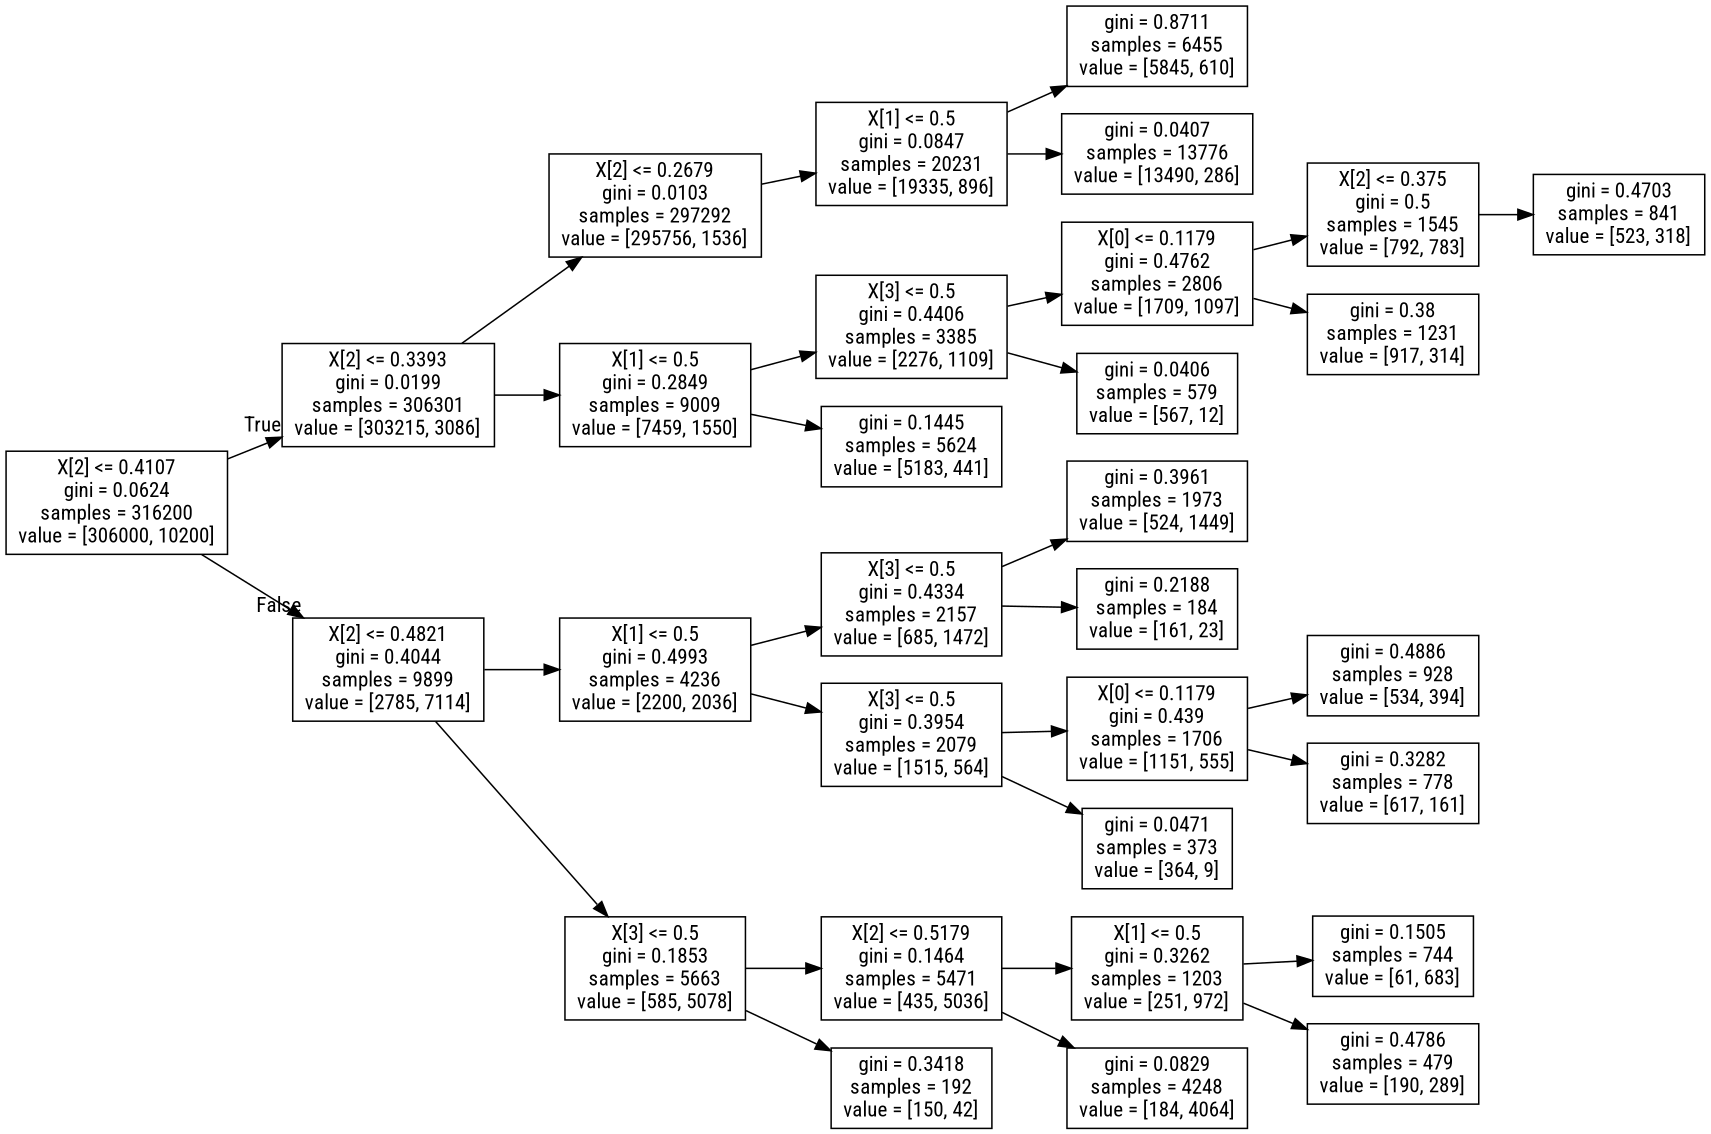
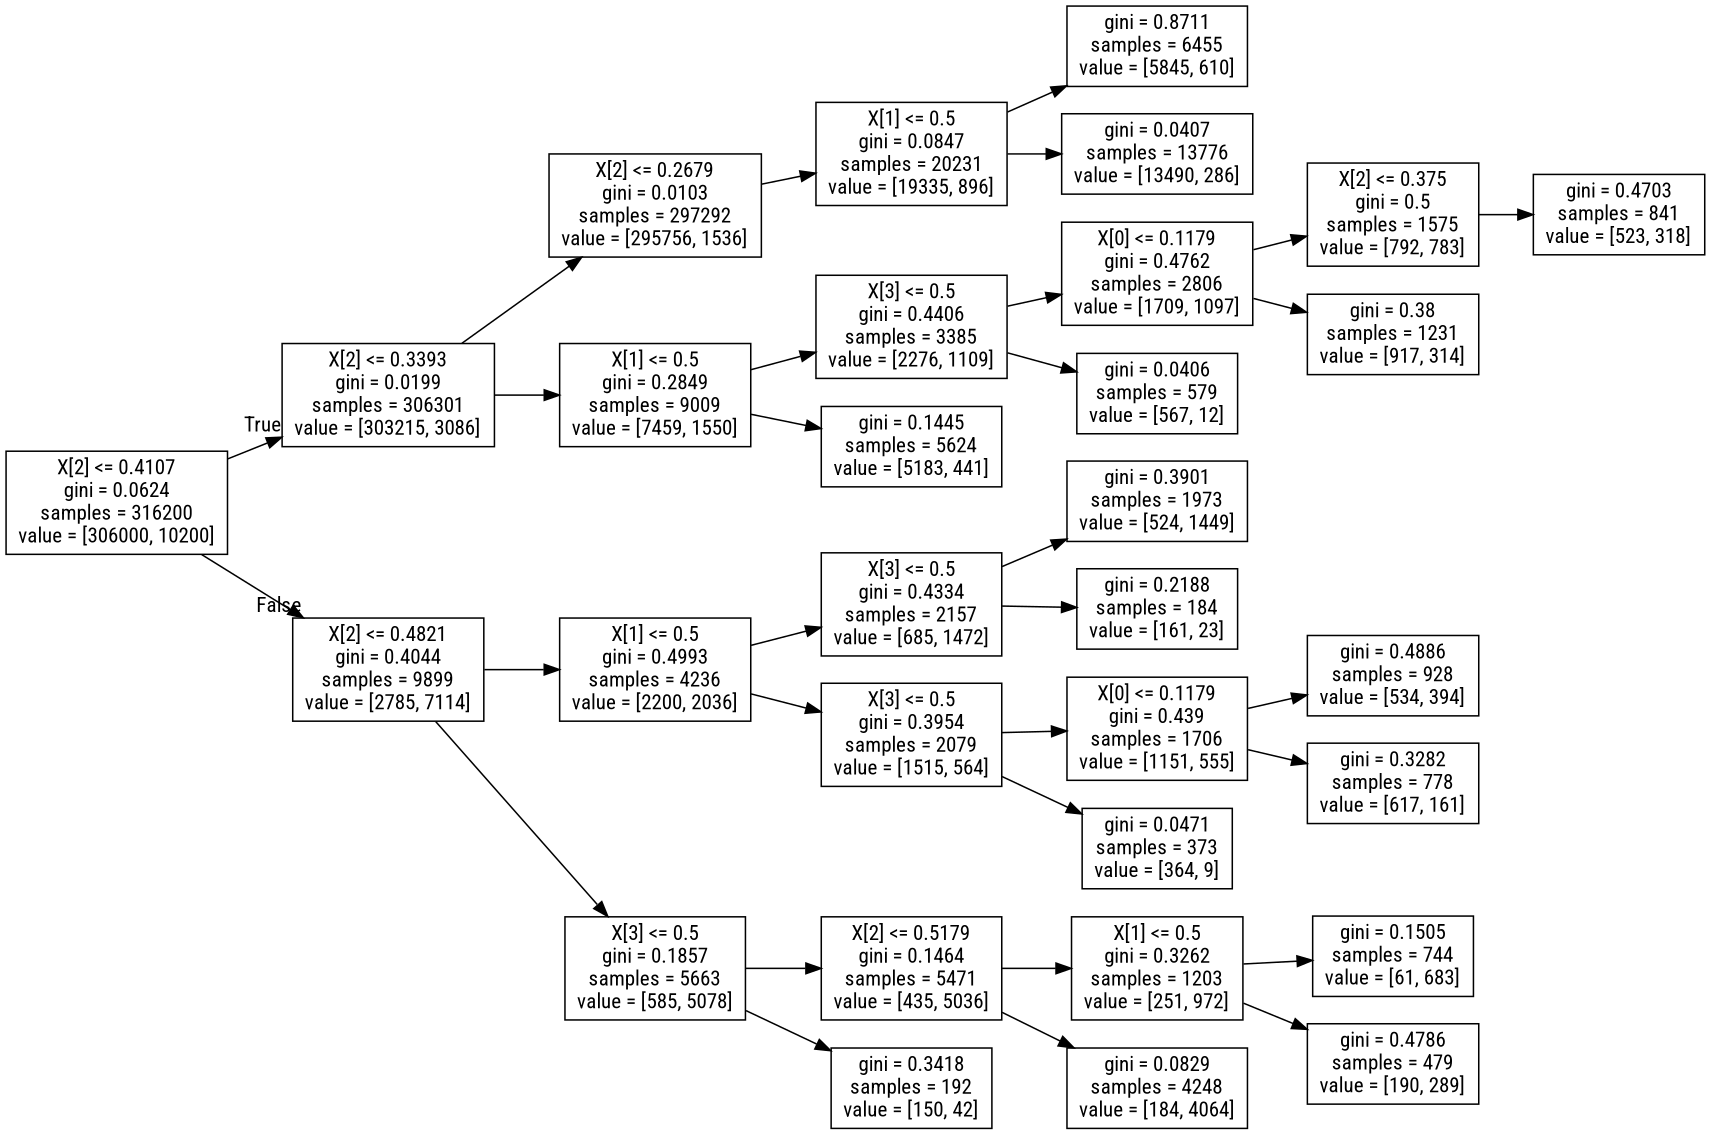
(1393, 215) -> (1393, 215)
(1157, 501) -> (1157, 501)
(655, 968) -> (655, 968)
